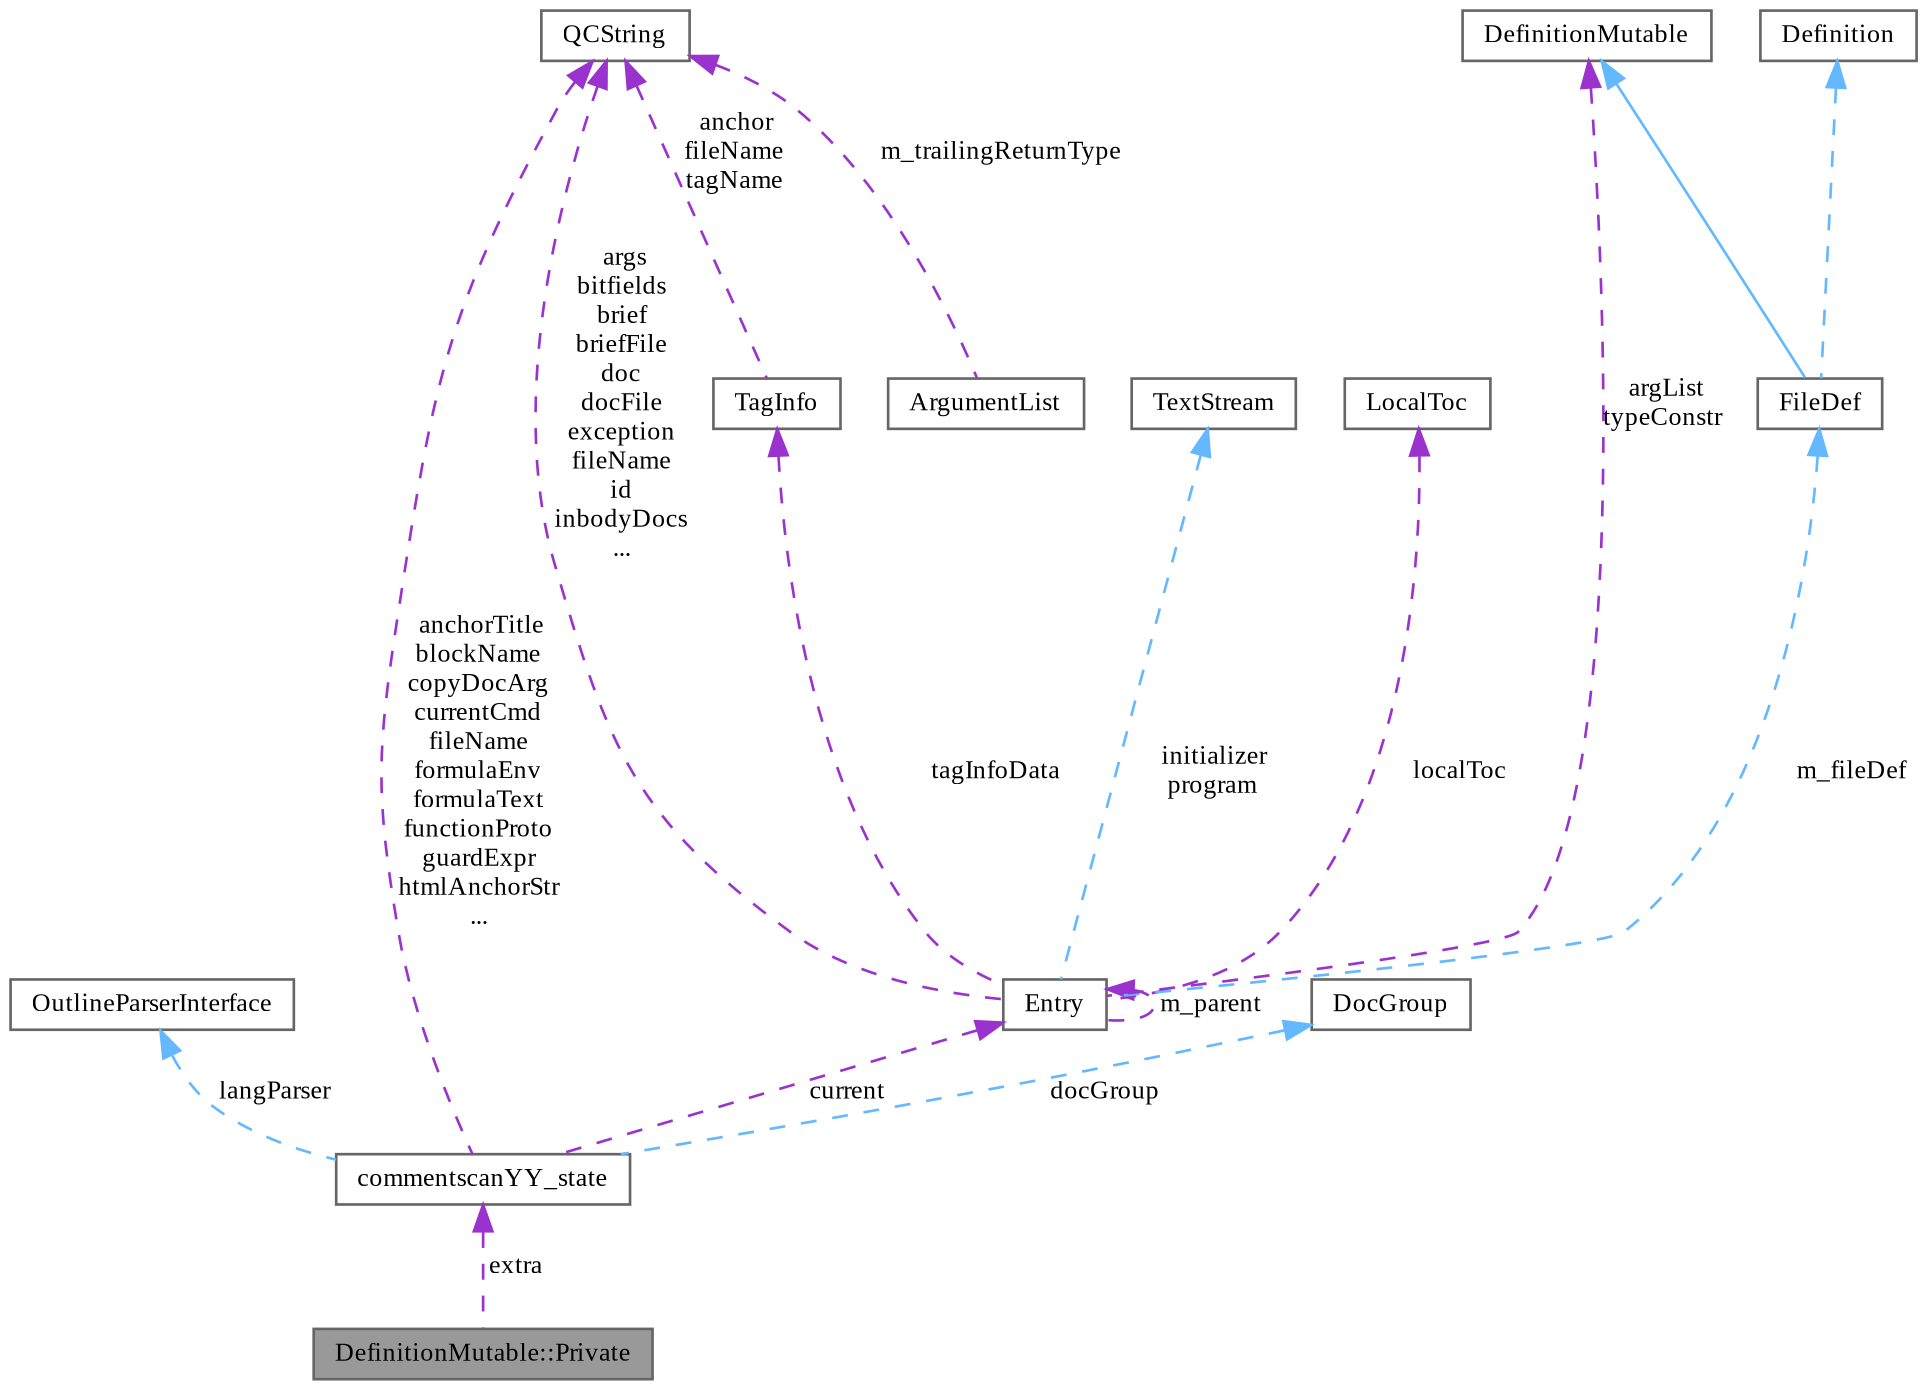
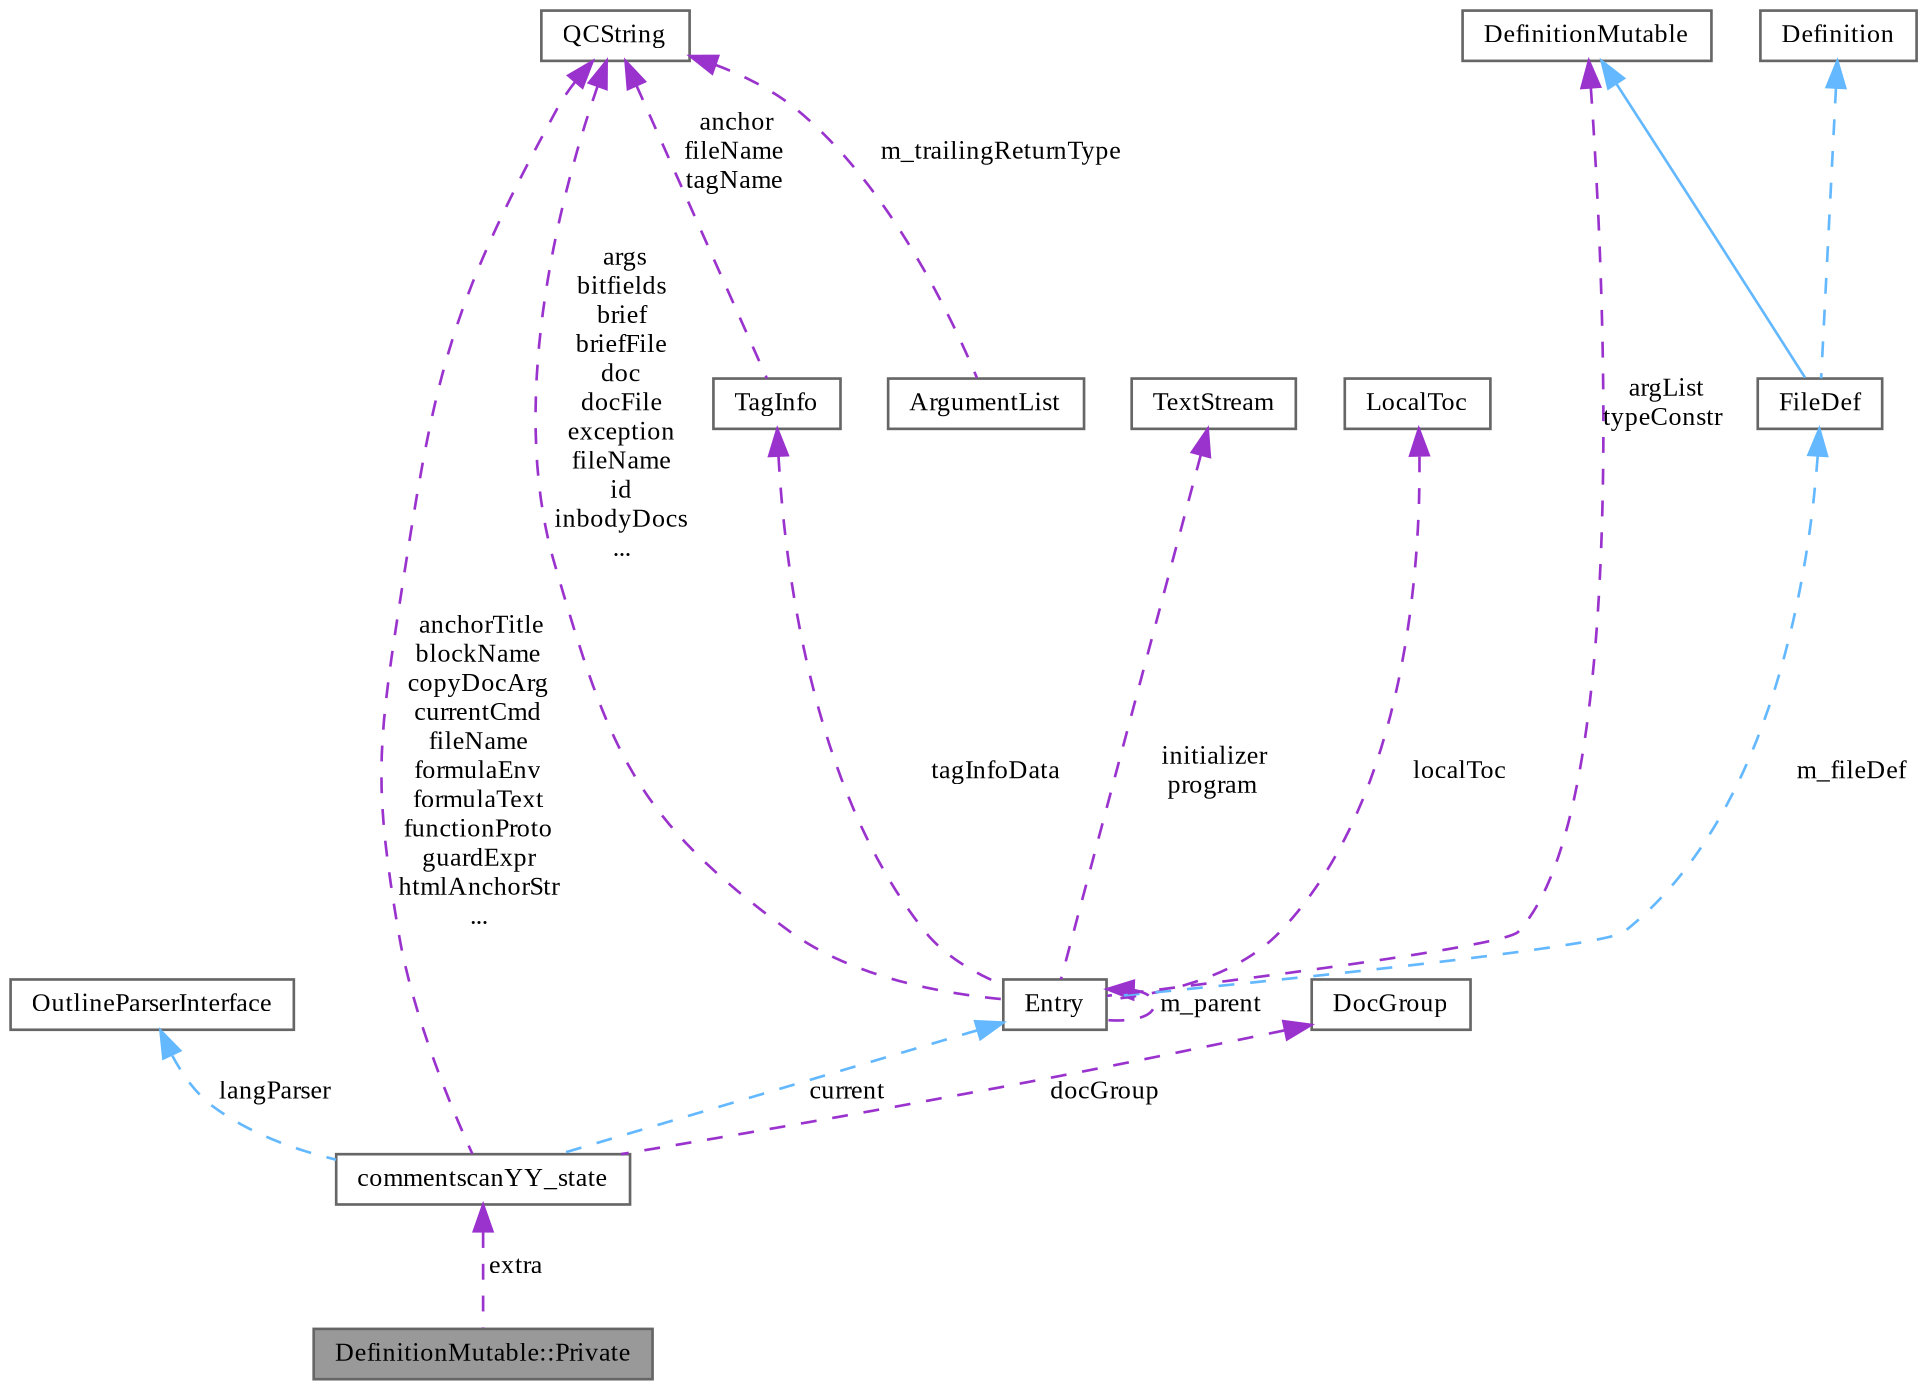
(1131, 717) -> (1131, 717)
(768, 1092) -> (768, 1092)
(953, 1096) -> (953, 1096)
